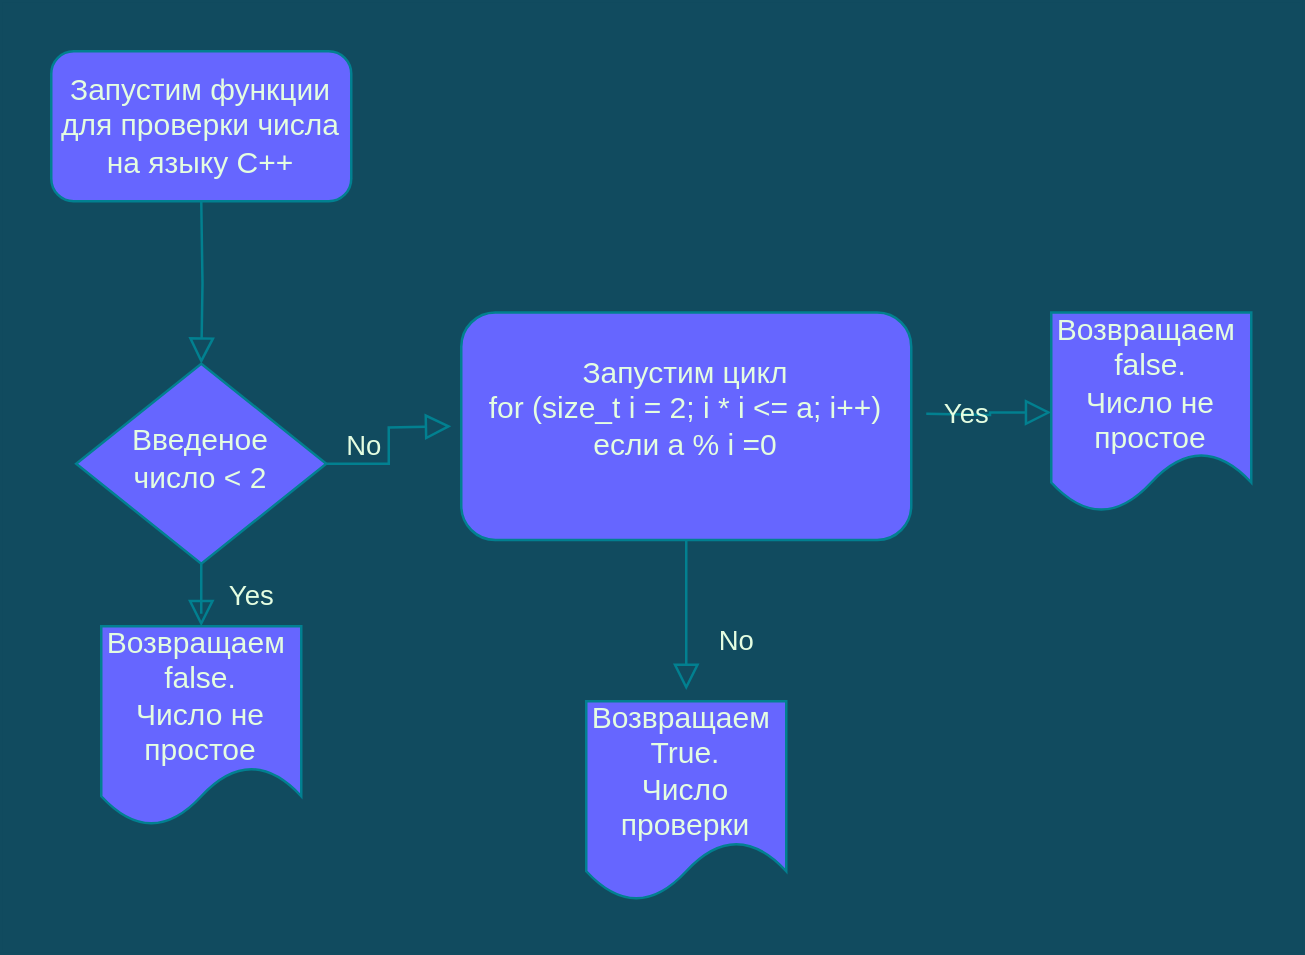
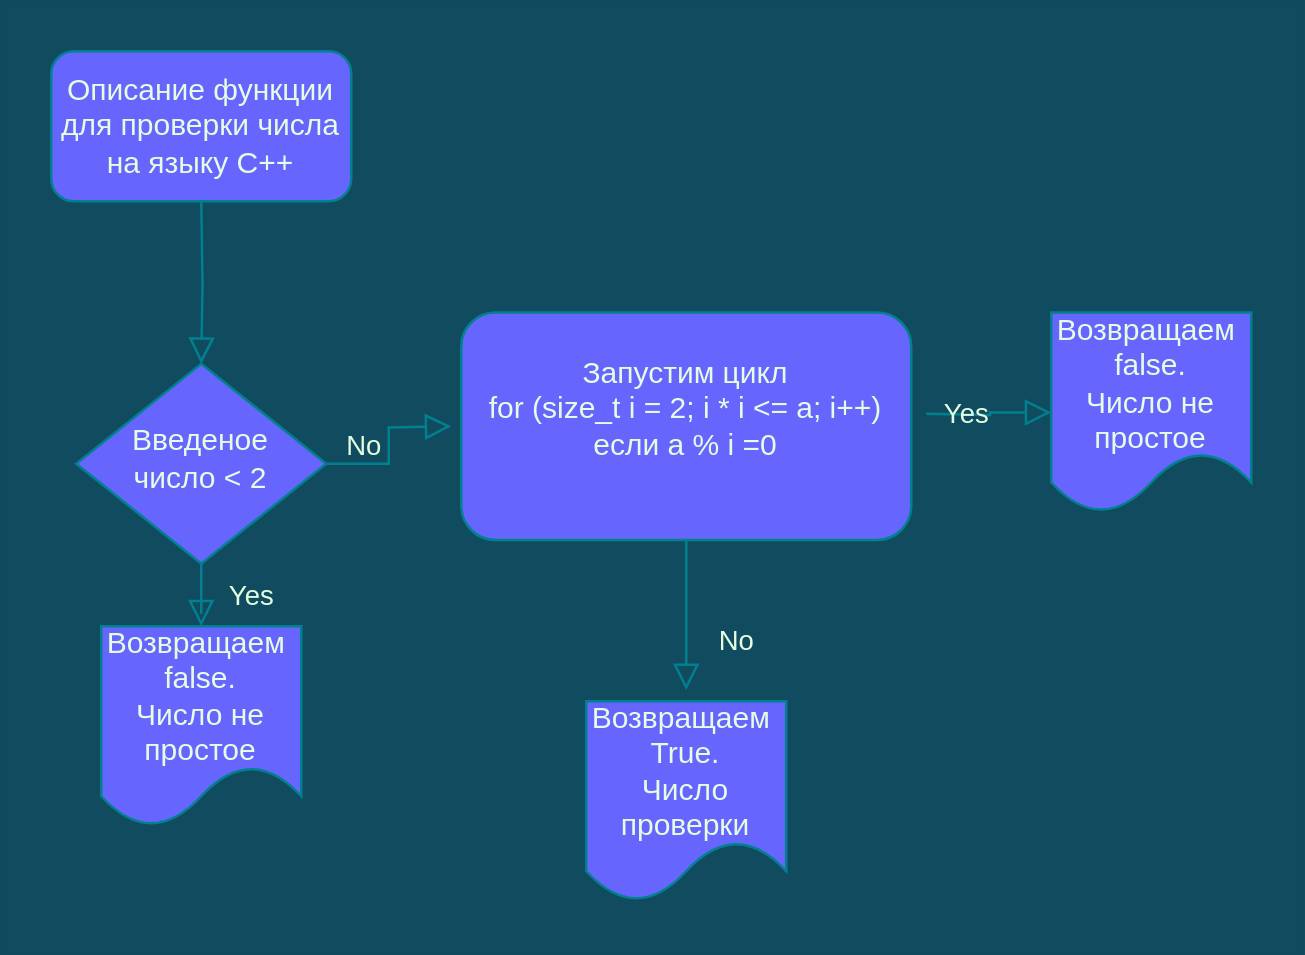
(201, 126) -> (201, 126)
